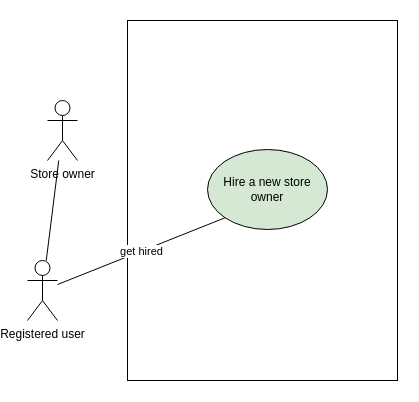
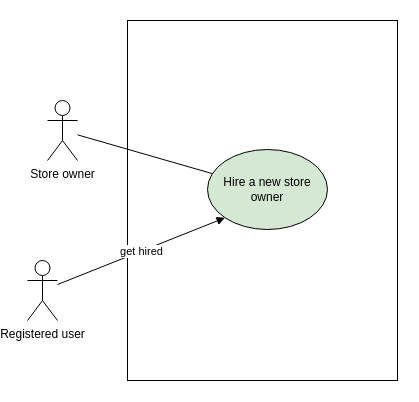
(53, 211) -> (145, 154)
(219, 220) -> (216, 222)
